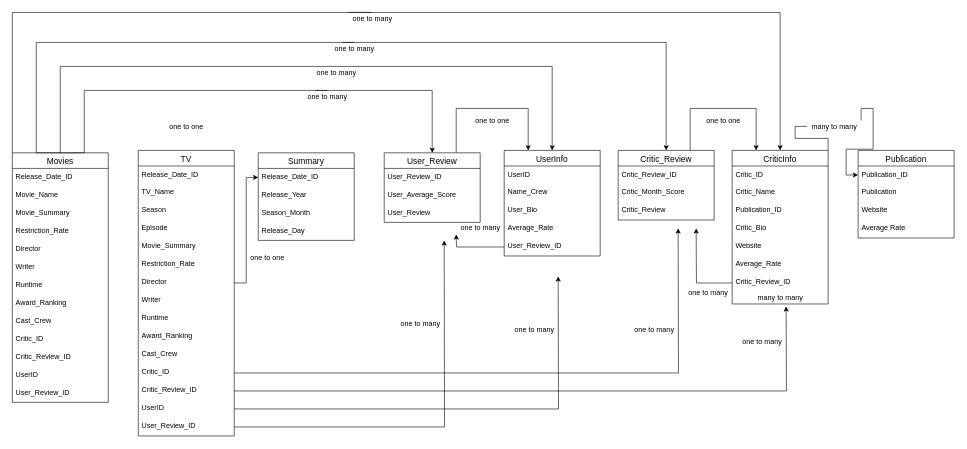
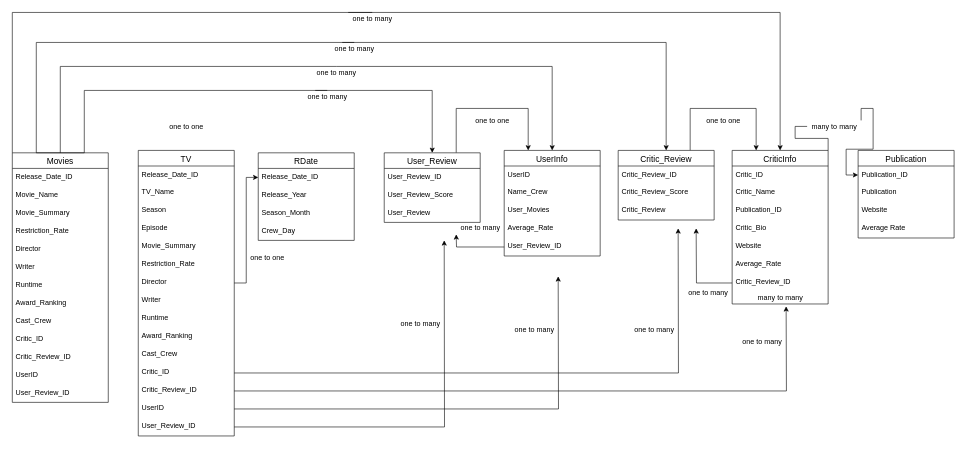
(306, 161) -> (306, 161)
(656, 192) -> (657, 192)
(424, 194) -> (421, 194)
(523, 210) -> (529, 210)
(283, 230) -> (278, 230)
